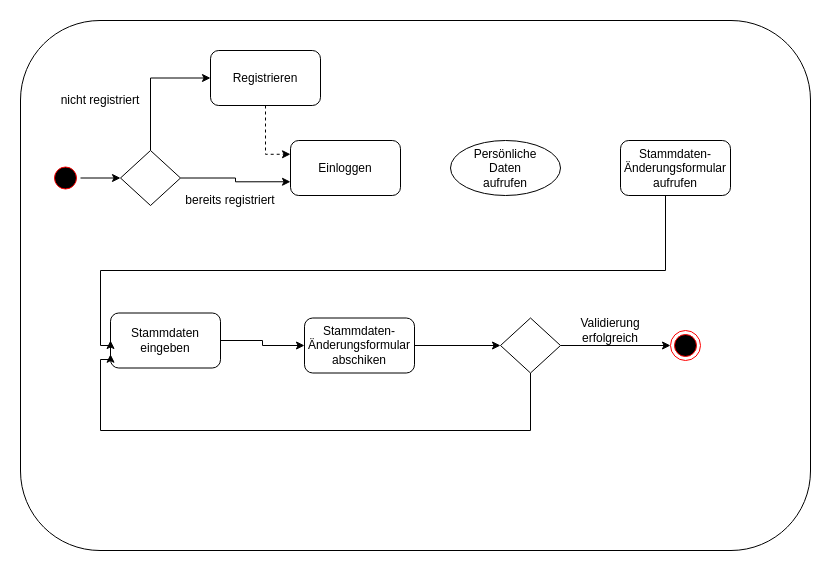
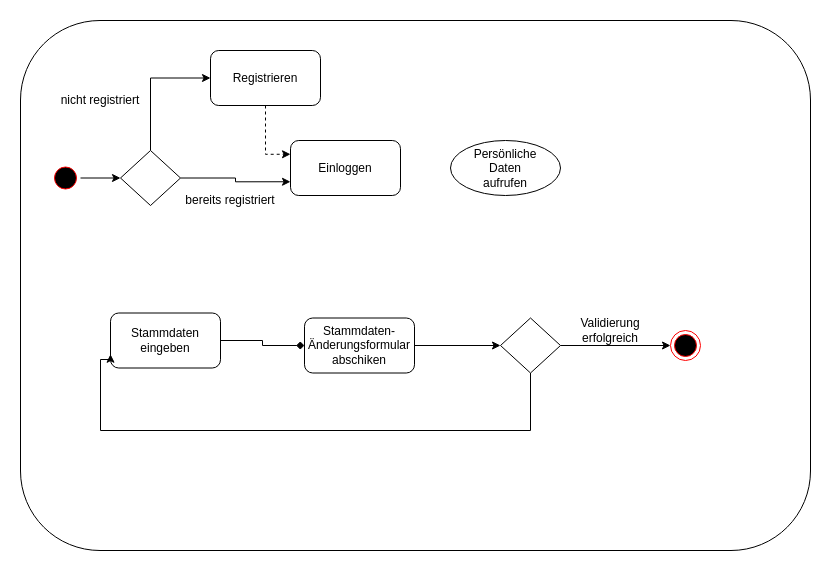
(676, 168) -> none
(378, 271) -> none
(296, 346) -> (295, 346)
